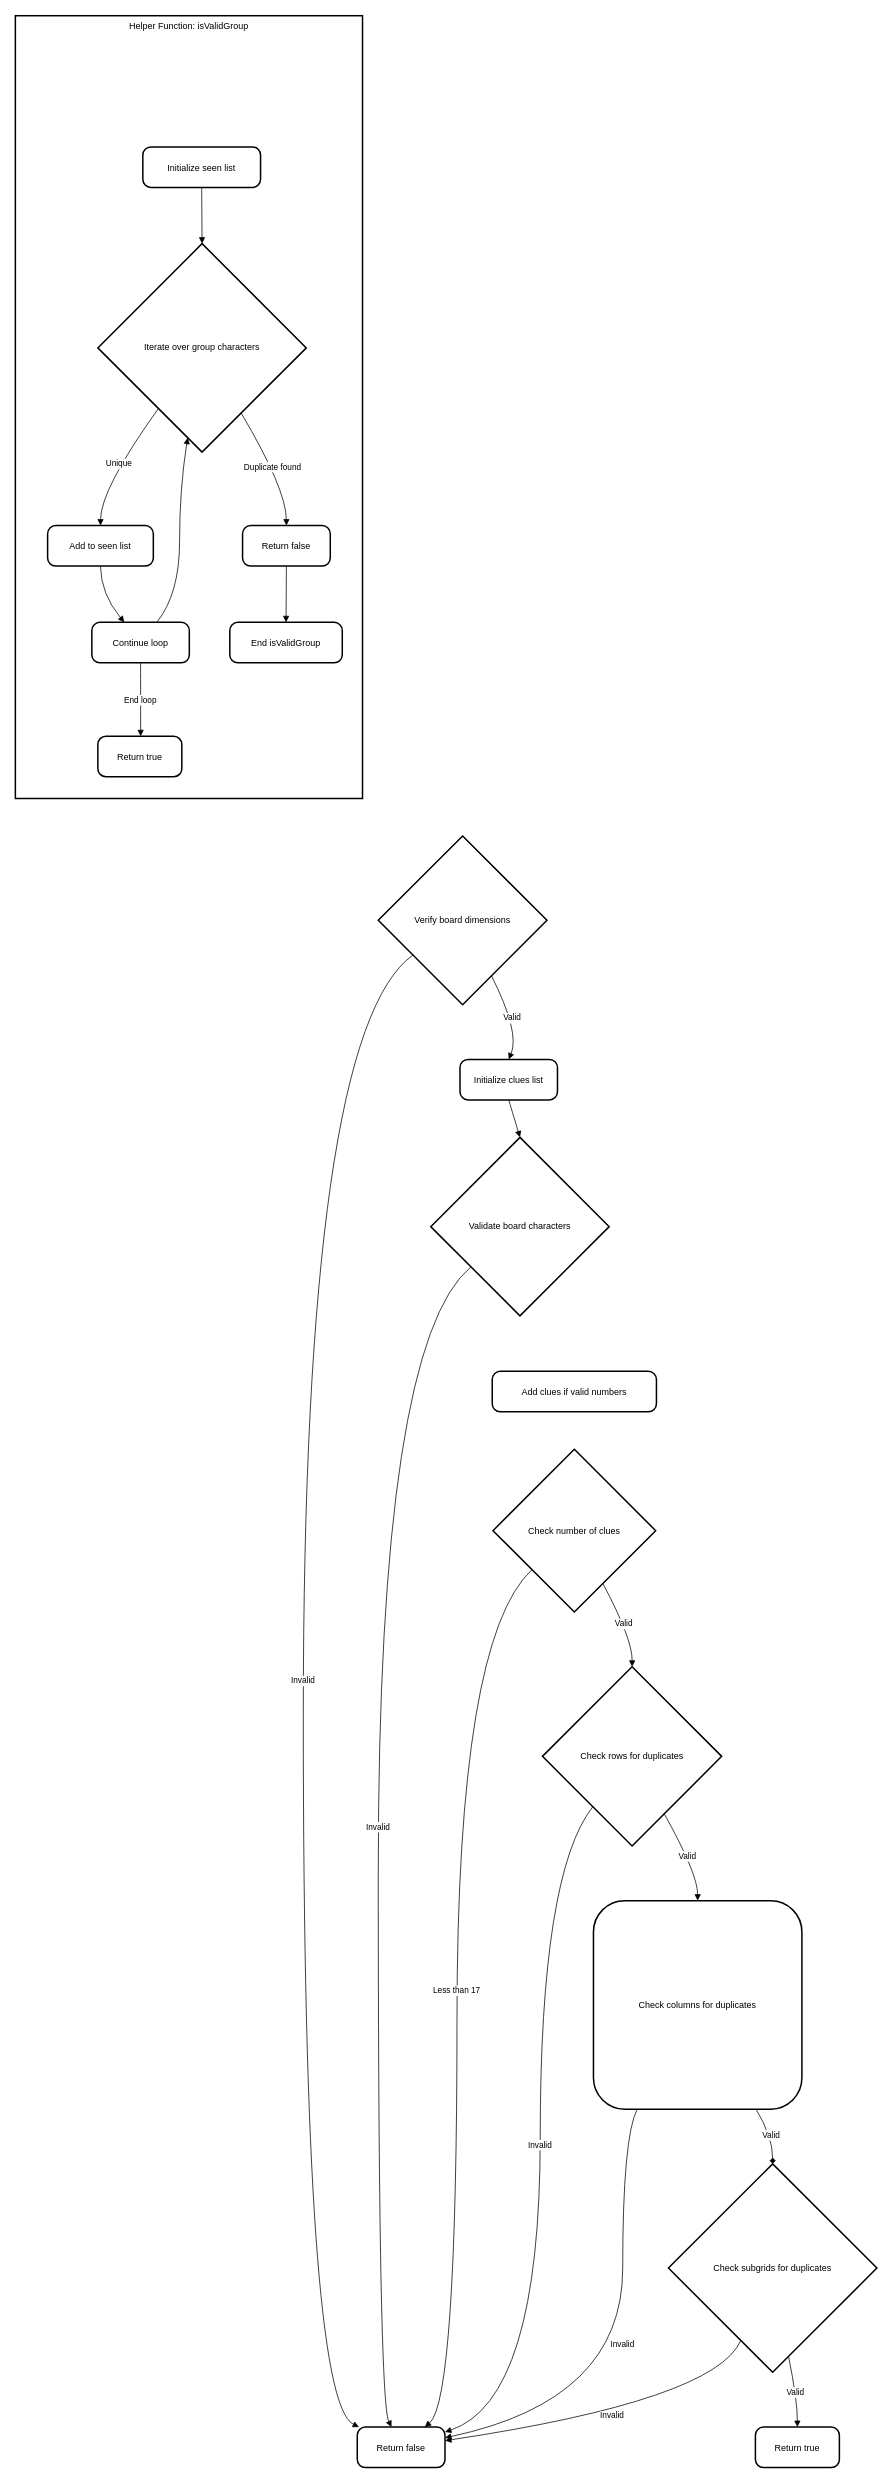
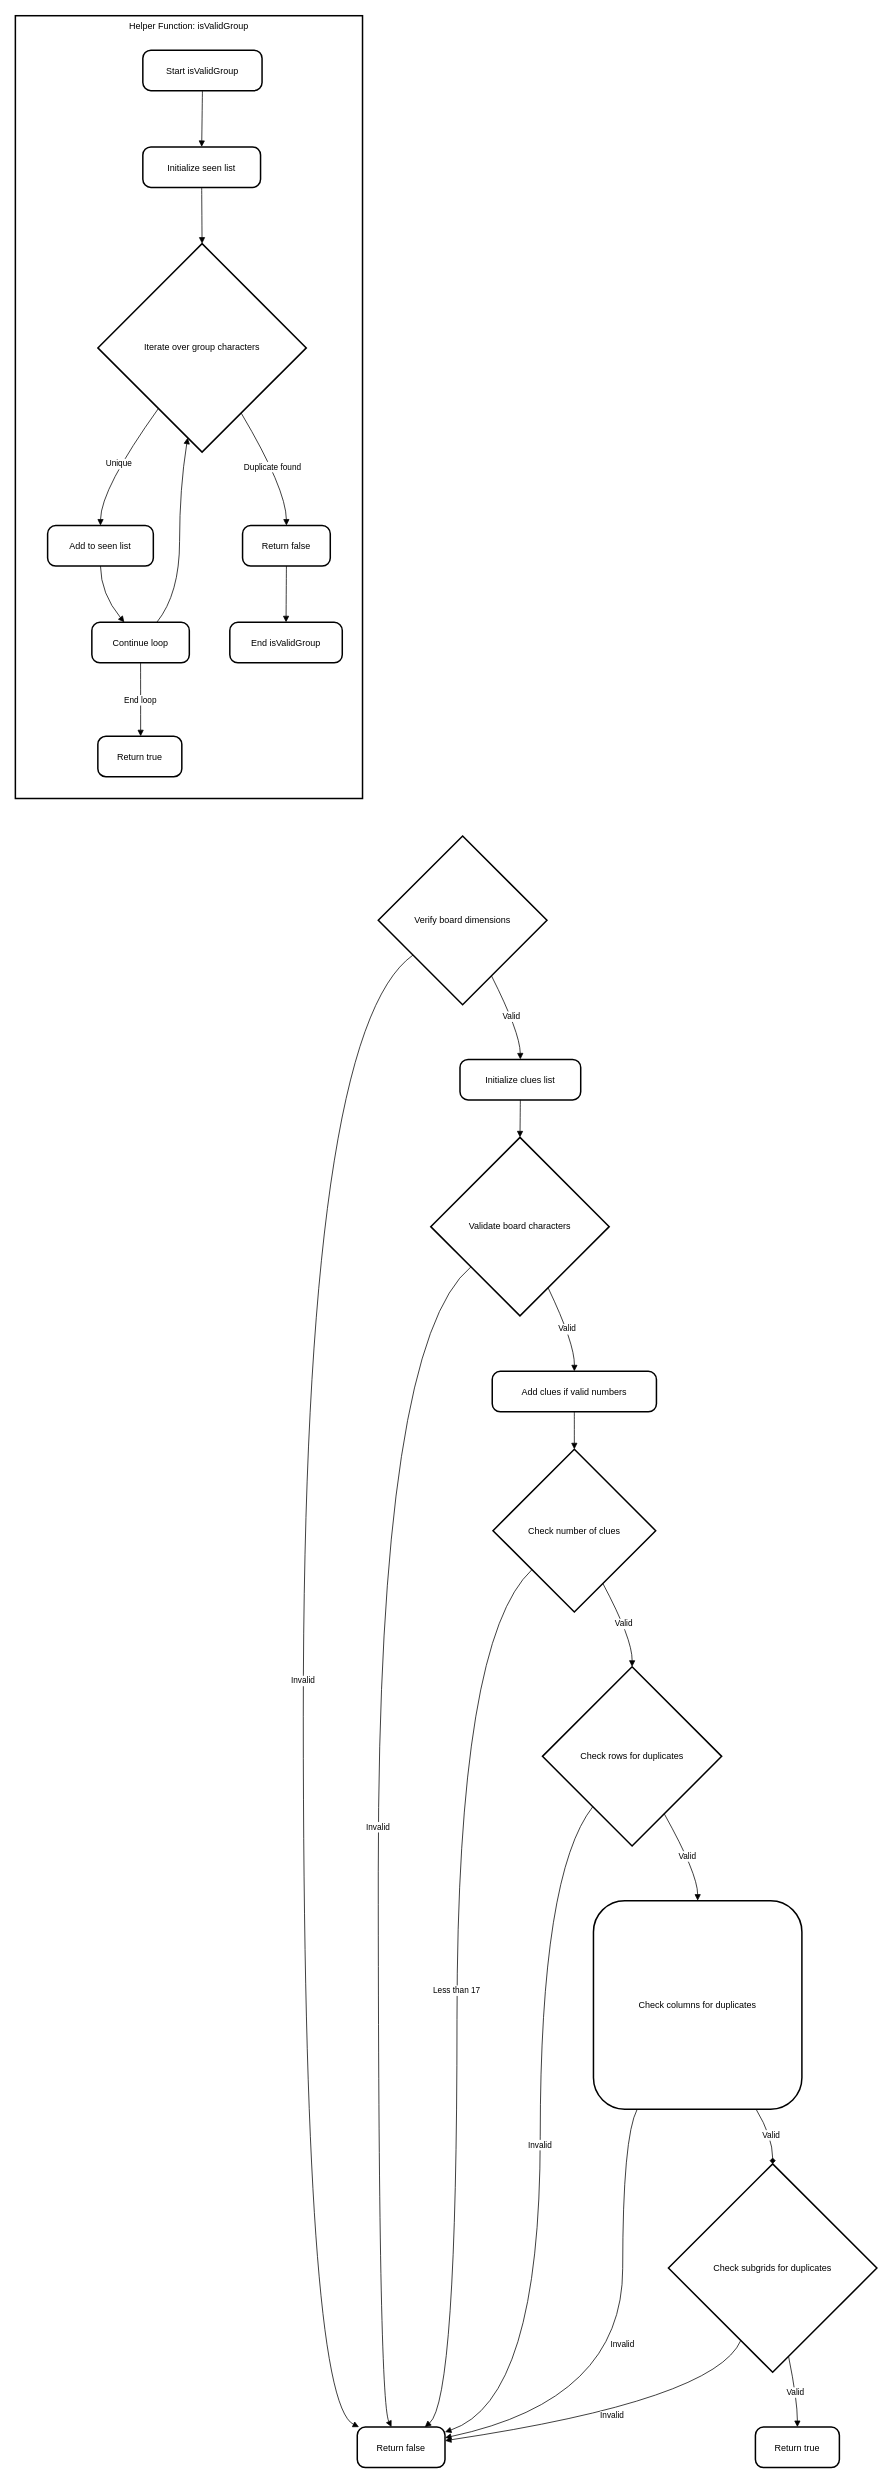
none -> (203, 70)
none -> (202, 101)
(509, 1080) -> (521, 1080)
none -> (564, 1324)
none -> (575, 1427)
